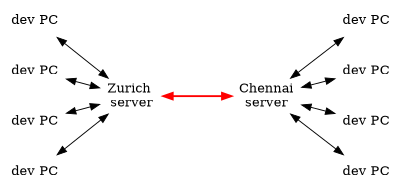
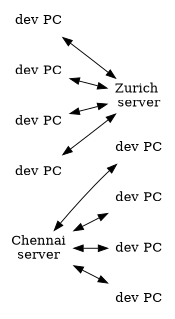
(197, 96) -> none
